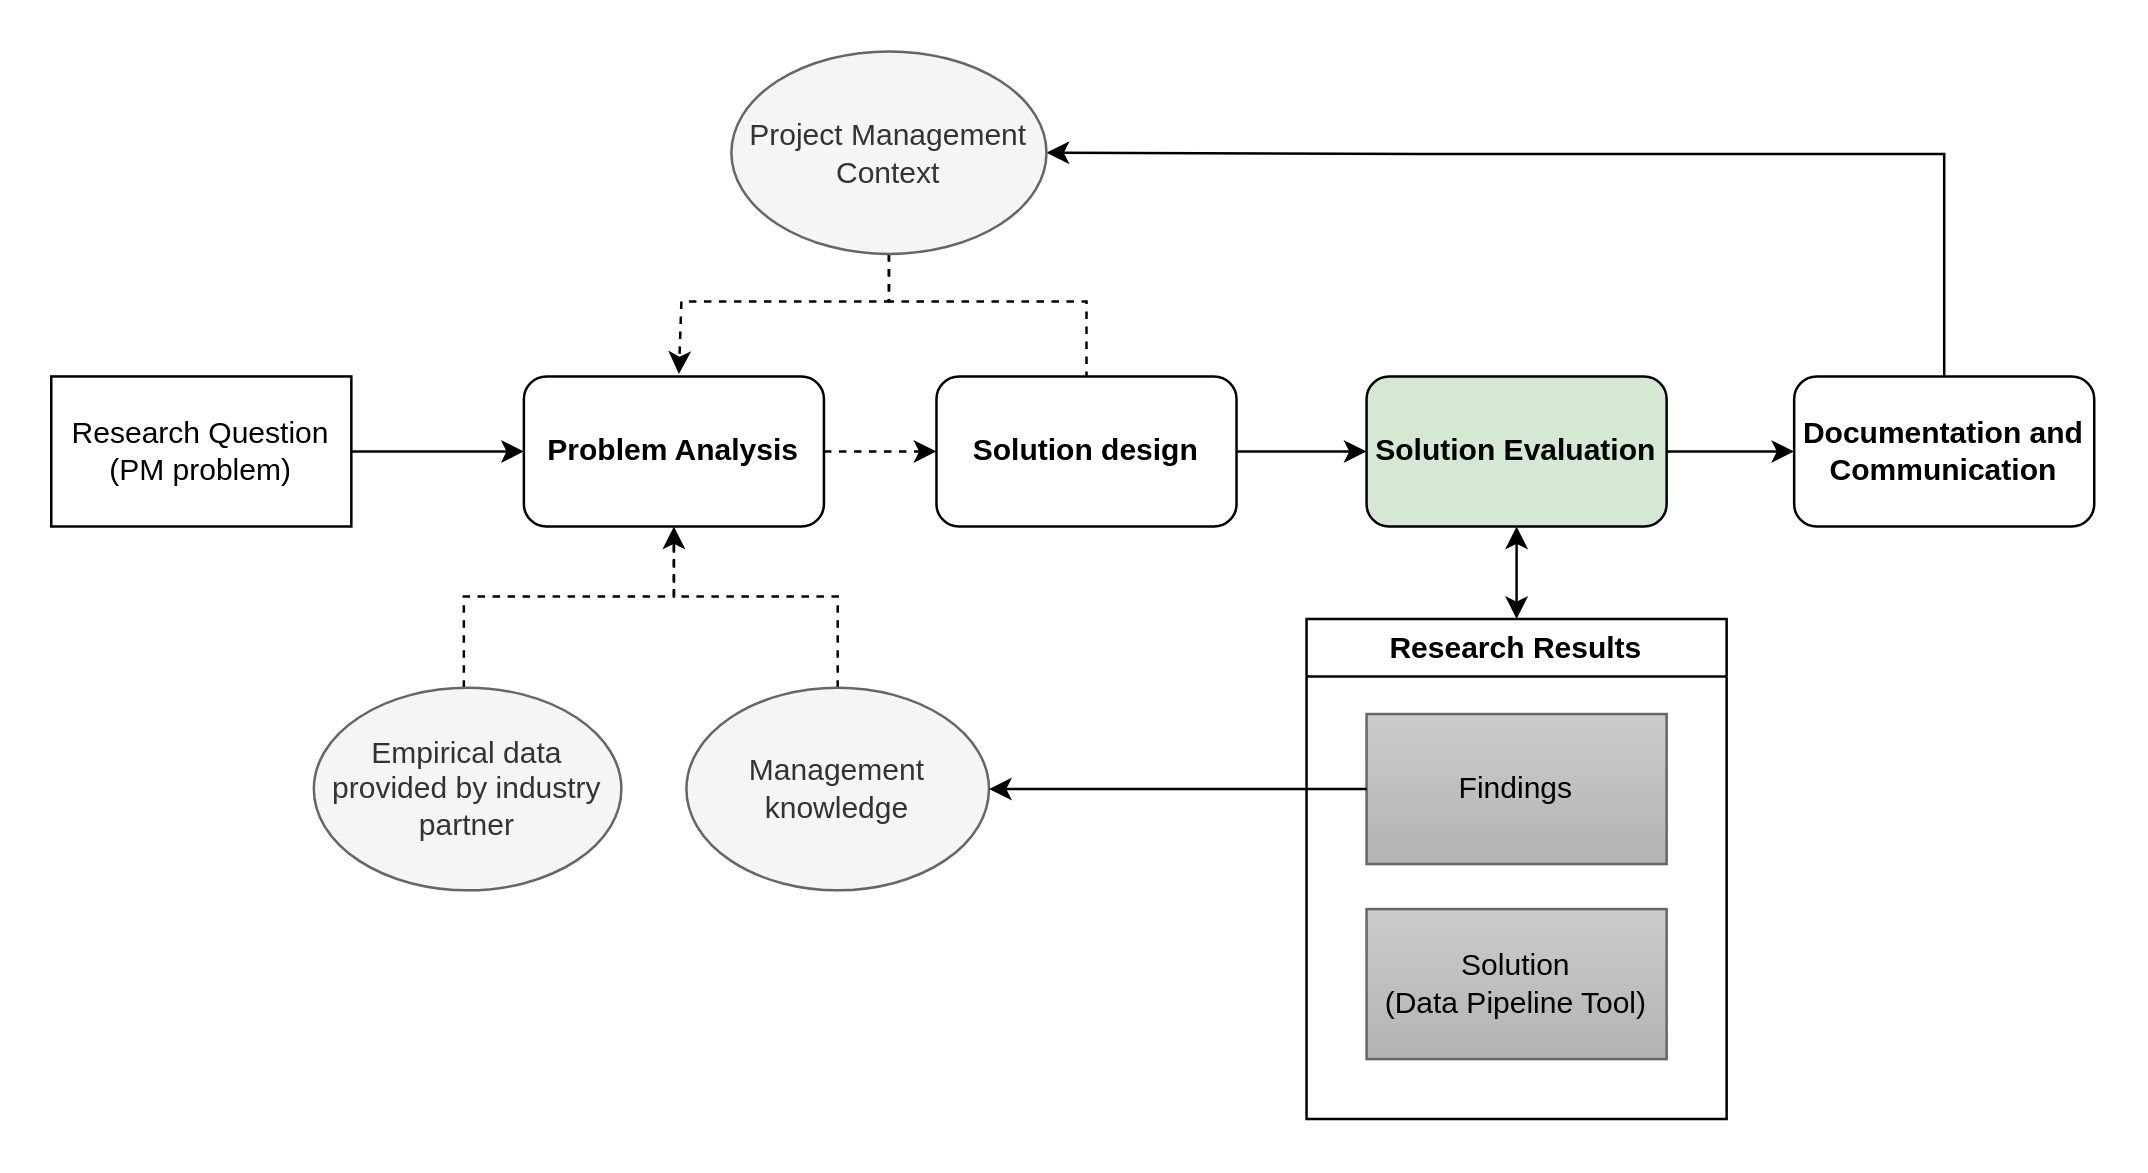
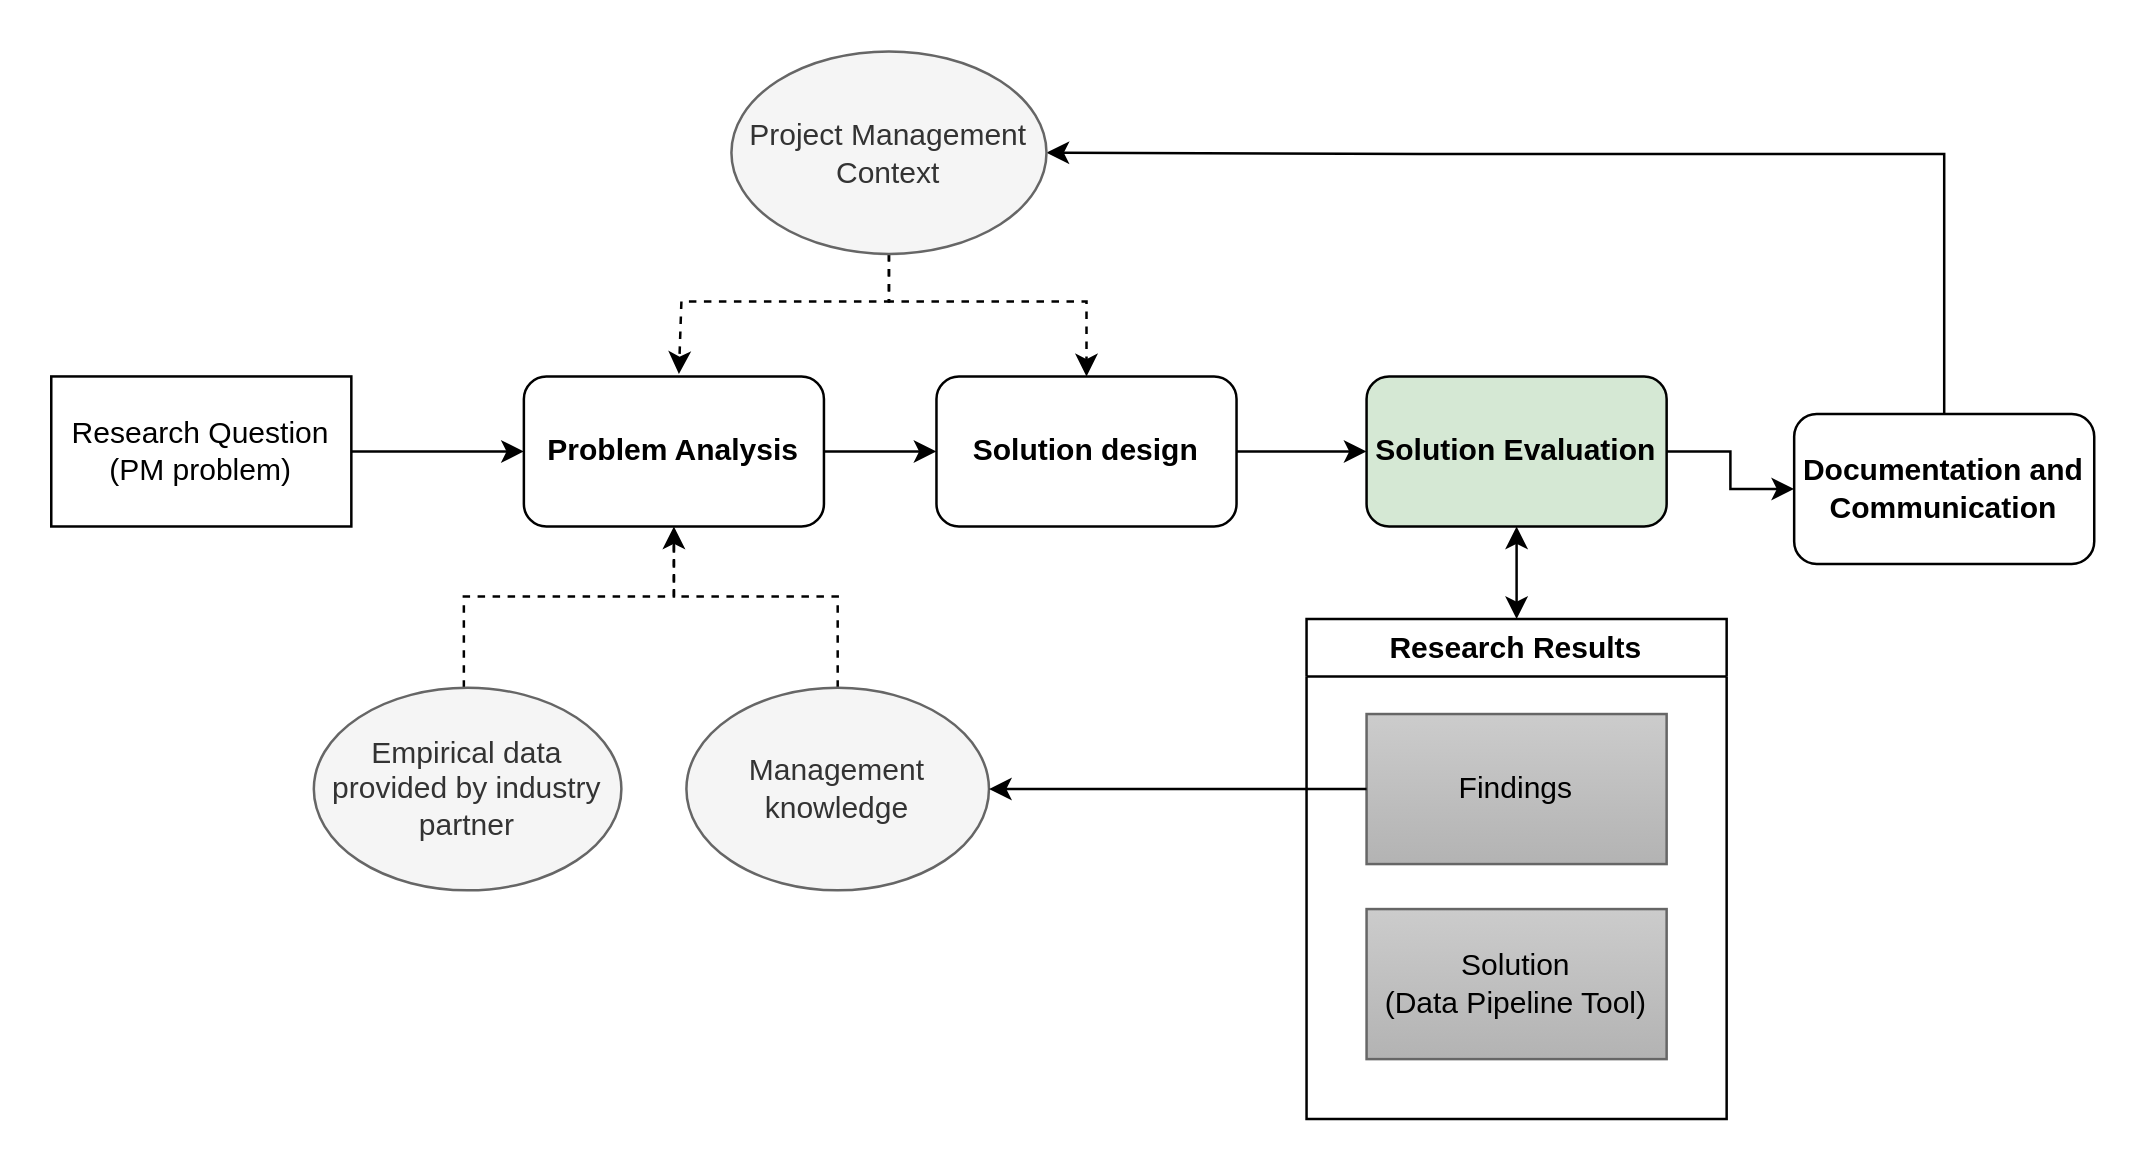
(1086, 364) -> (1086, 358)
(870, 451) -> (870, 451)
(1944, 451) -> (1944, 489)
